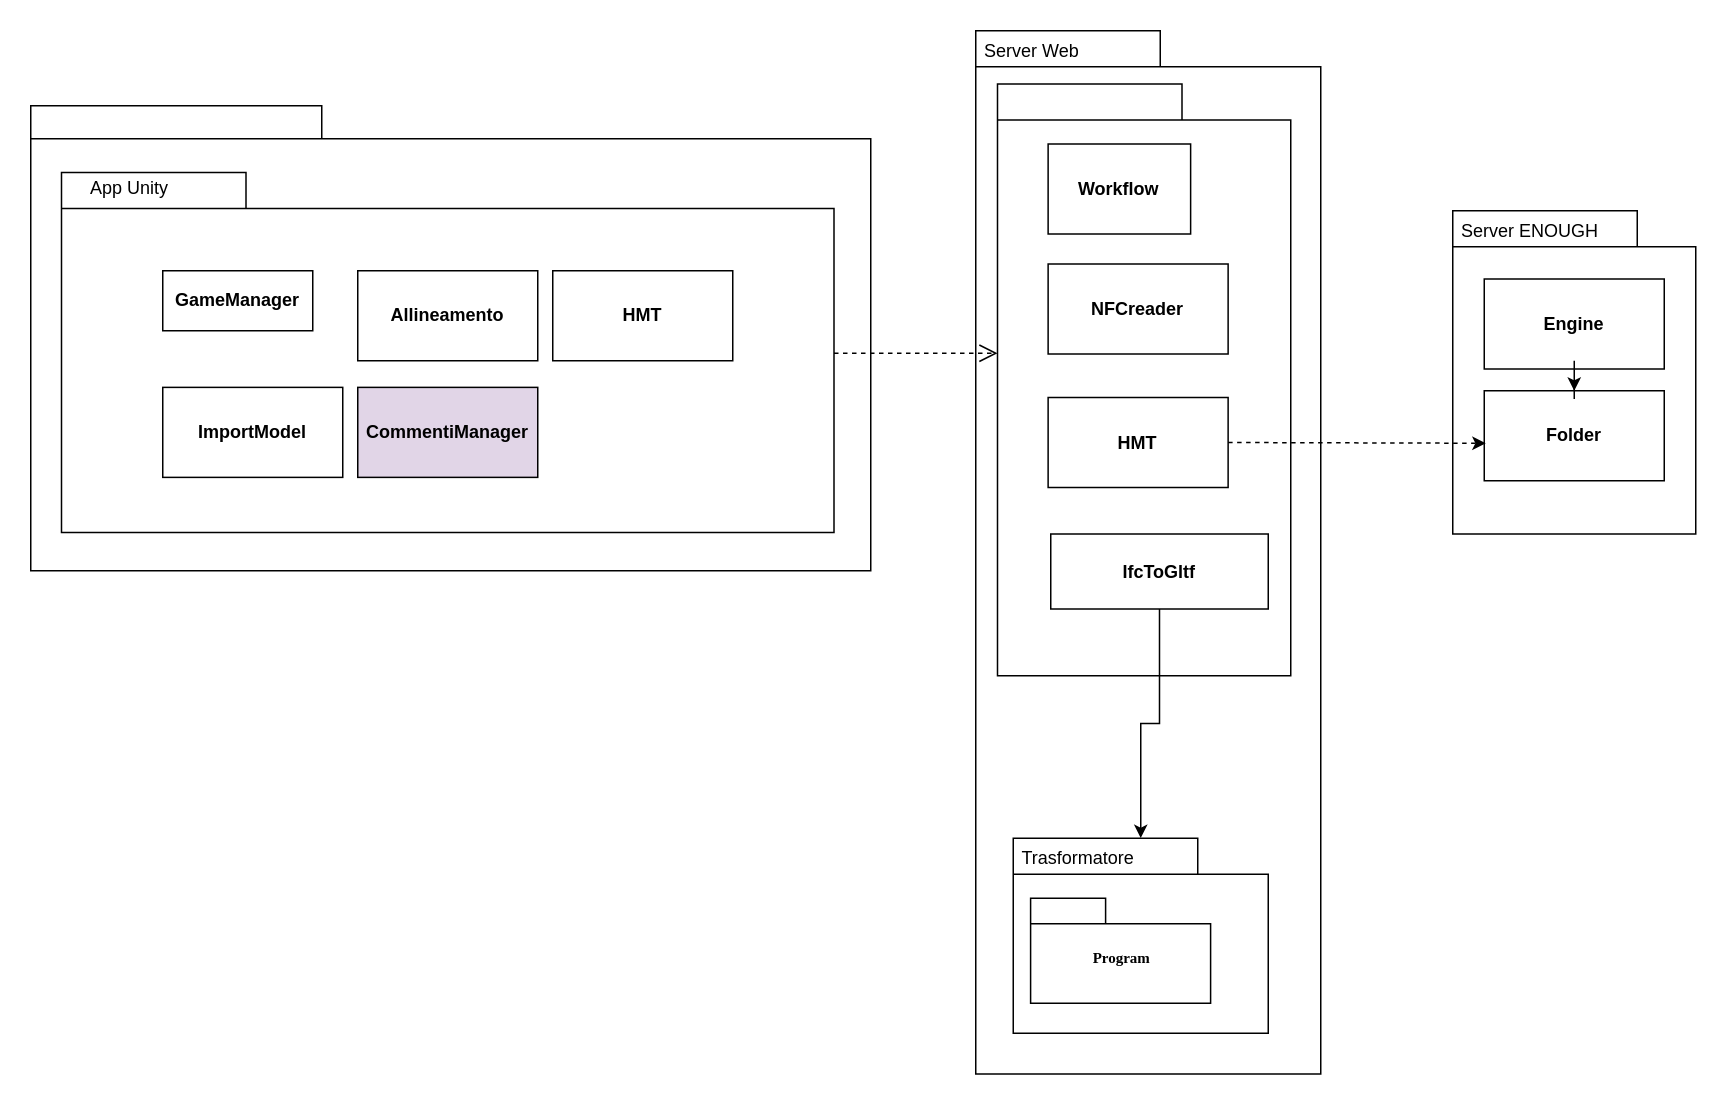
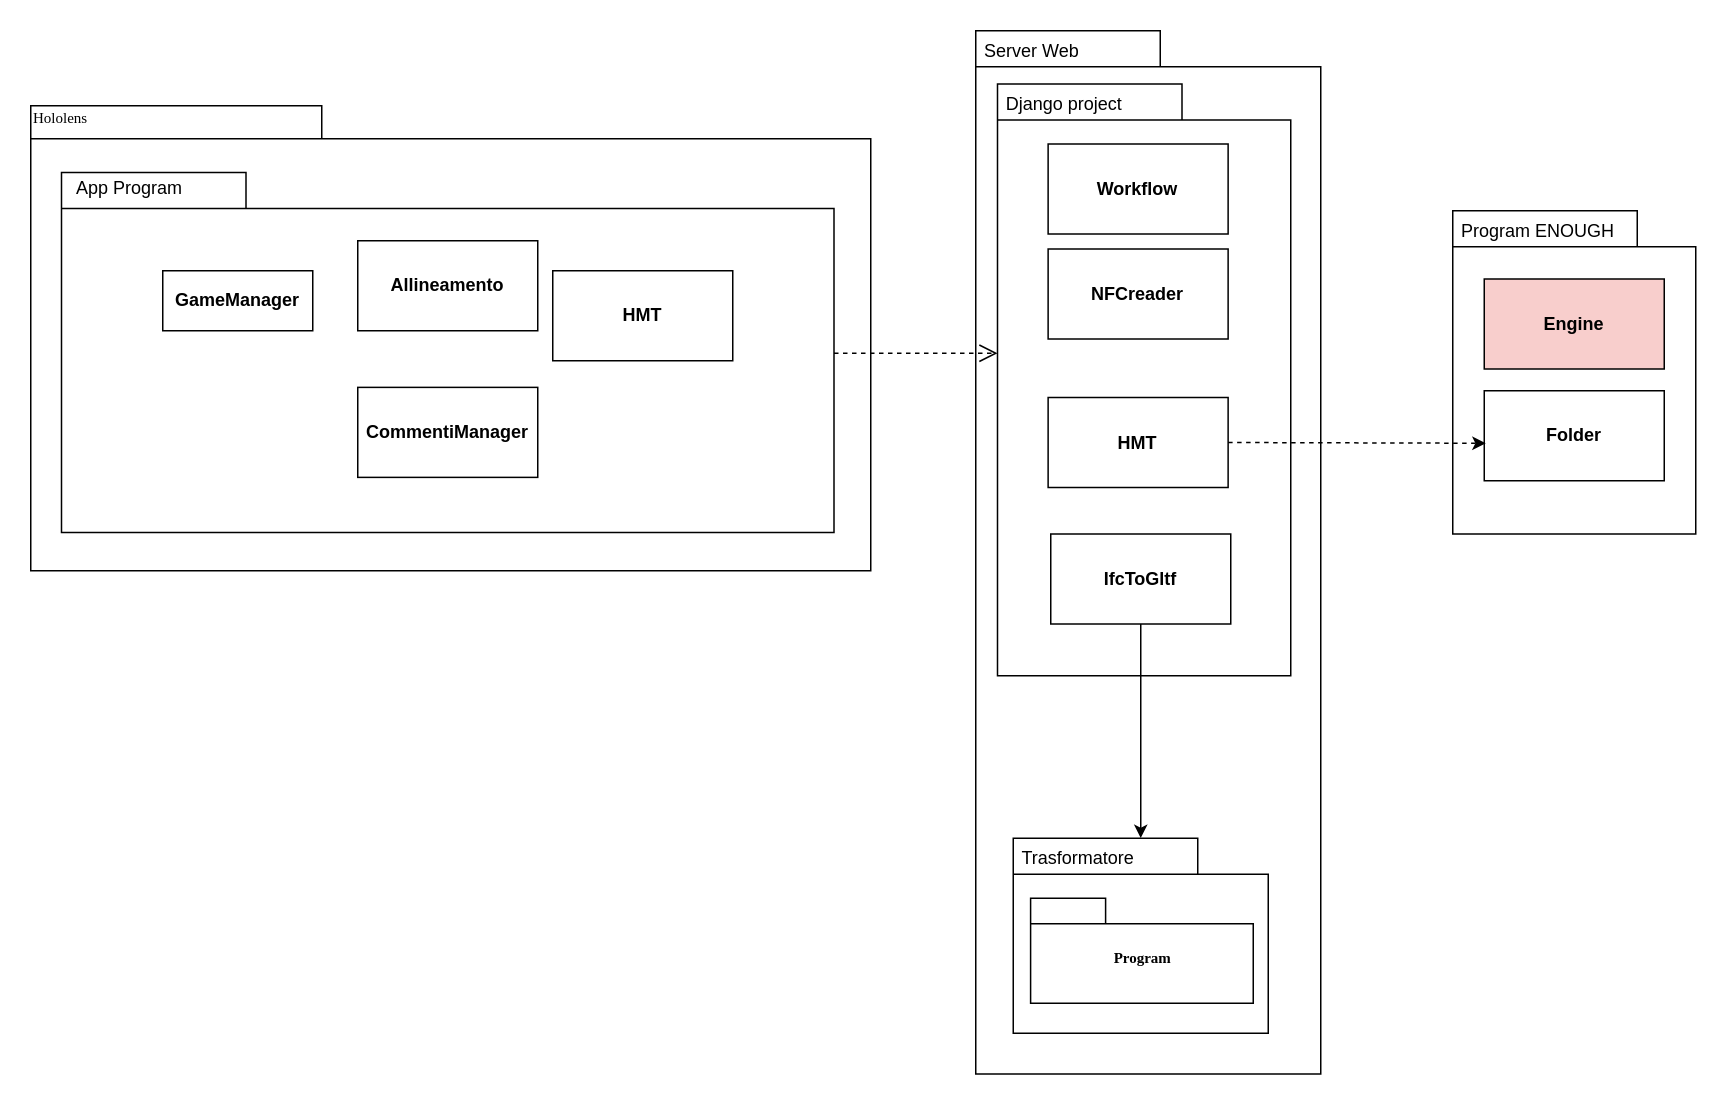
none -> (1092, 104)
none -> (125, 121)
(130, 188) -> (130, 188)
(1119, 189) -> (1138, 189)
(1524, 231) -> (1529, 231)
(1138, 309) -> (1138, 294)
(448, 316) -> (448, 286)
(1574, 324) -> (1574, 324)
(1574, 385) -> none
(253, 432) -> none
(448, 432) -> (448, 432)
(1160, 572) -> (1141, 579)
(1121, 951) -> (1142, 951)
